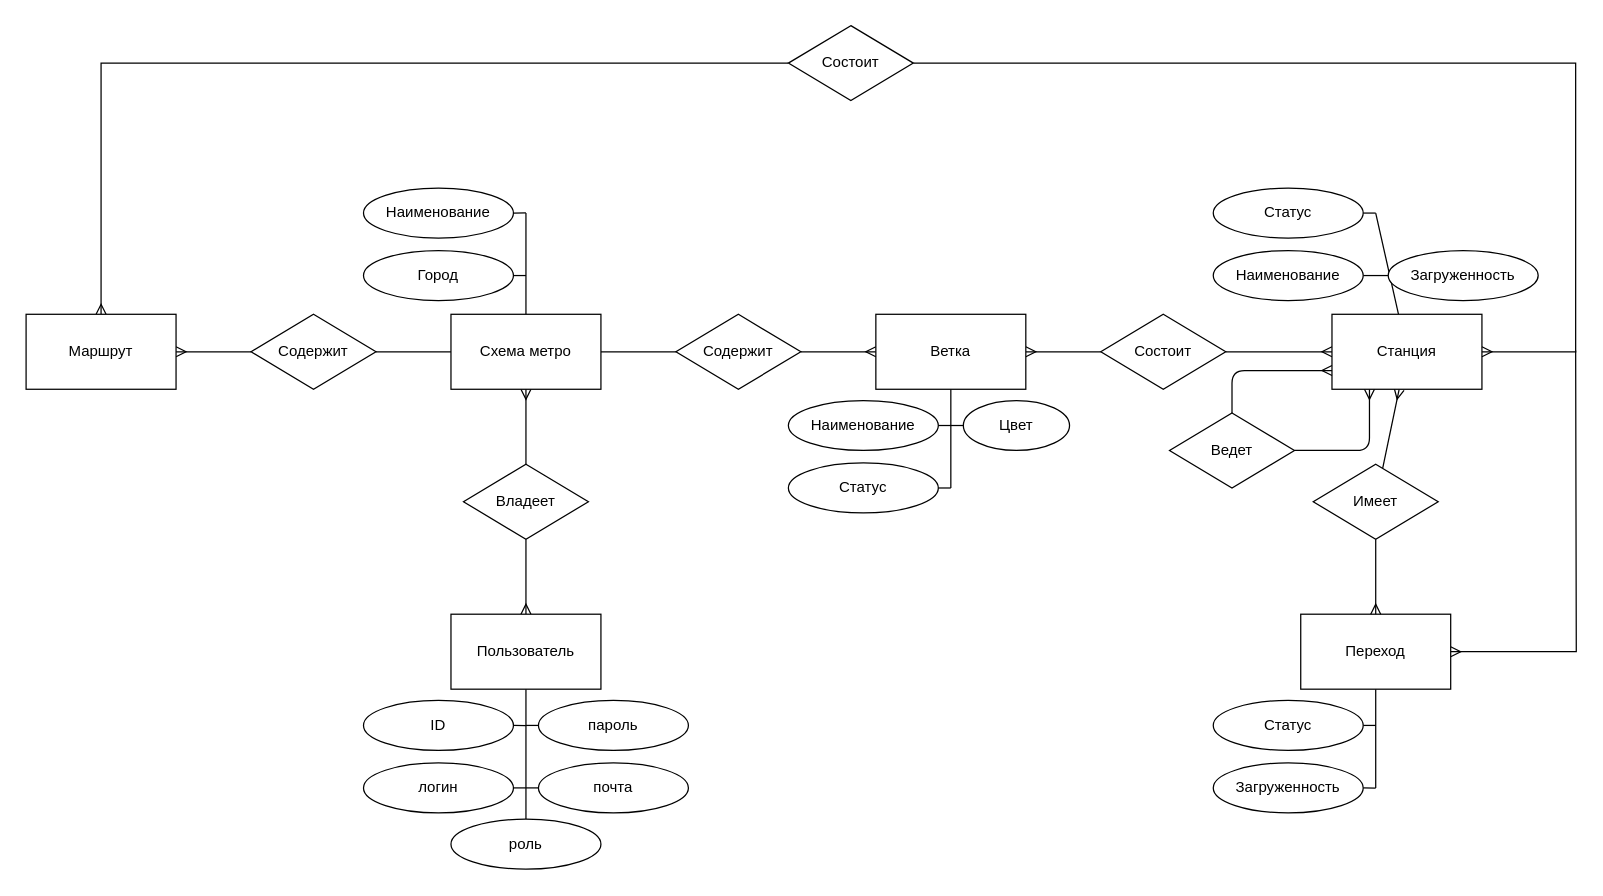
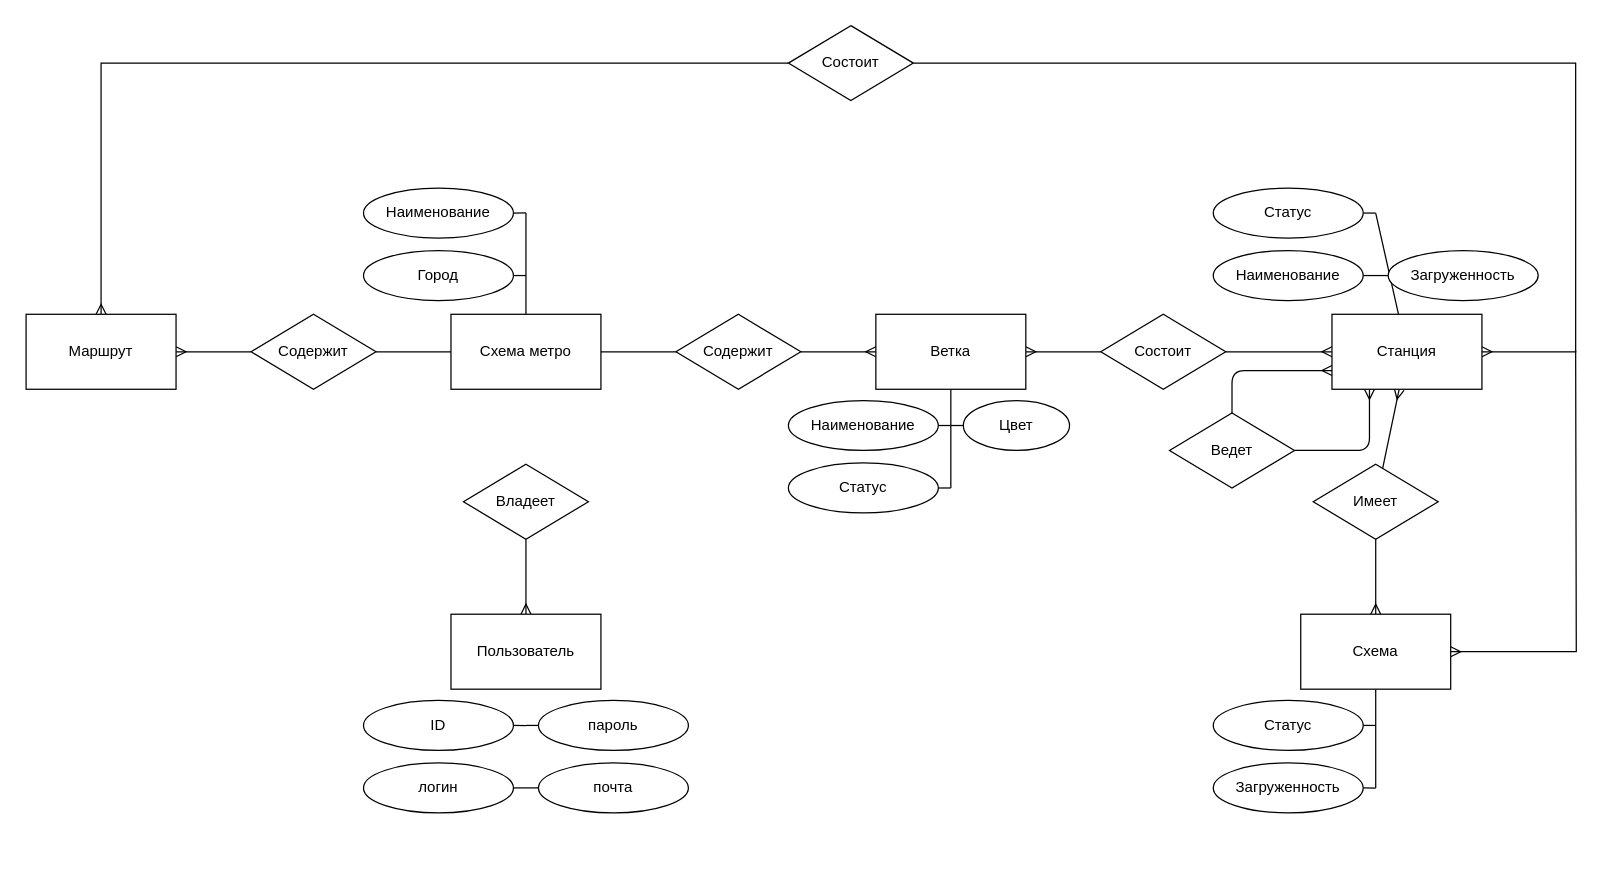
(526, 427) -> none
(1376, 652) -> (1376, 652)
(526, 754) -> none
(526, 844) -> none
